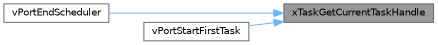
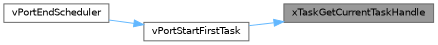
(191, 13) -> (121, 22)
